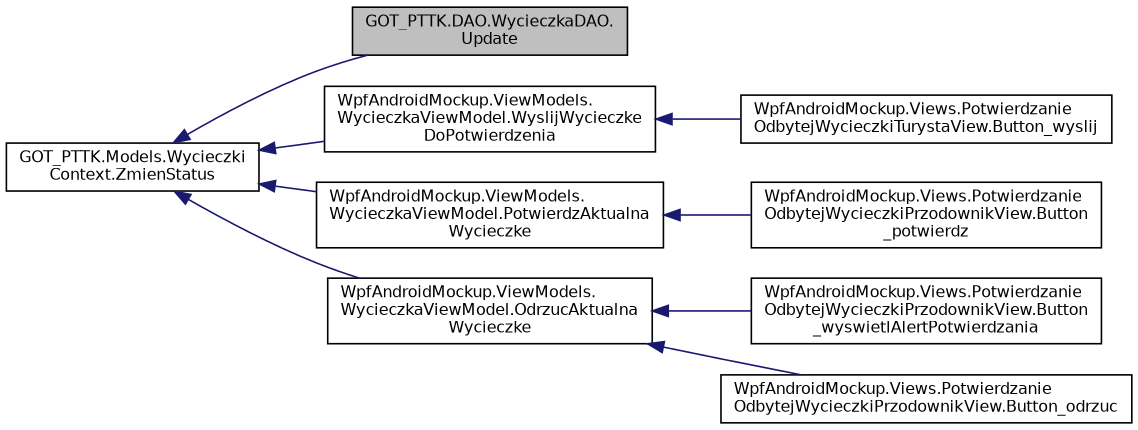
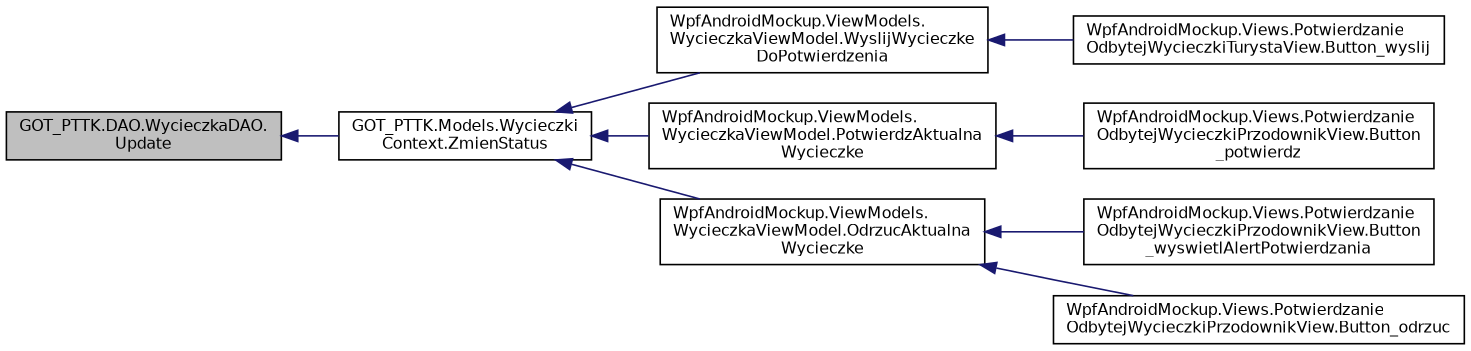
(275, 89) -> (318, 136)
